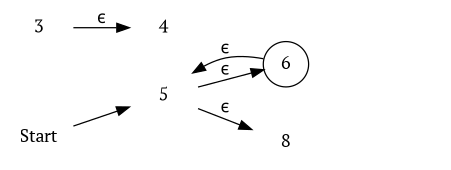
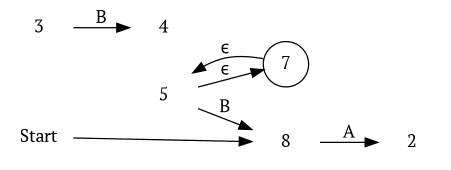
(101, 18) -> (101, 18)
(286, 64) -> (286, 64)
(225, 108) -> (225, 108)
(95, 119) -> (156, 140)
none -> (412, 142)
